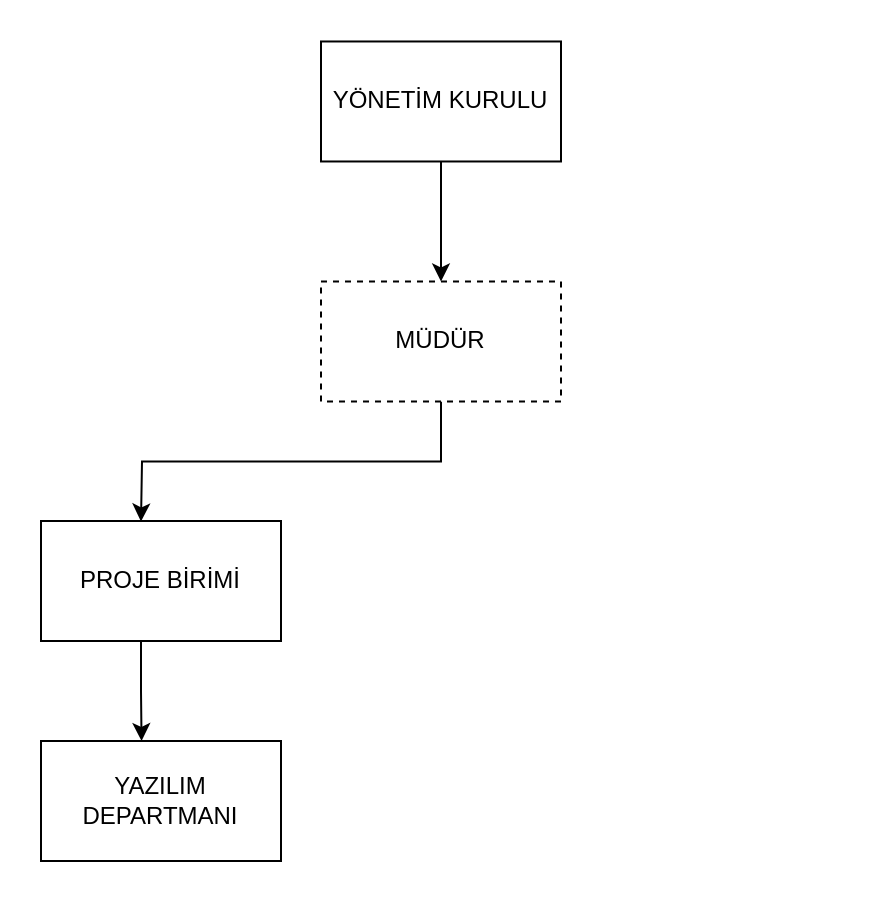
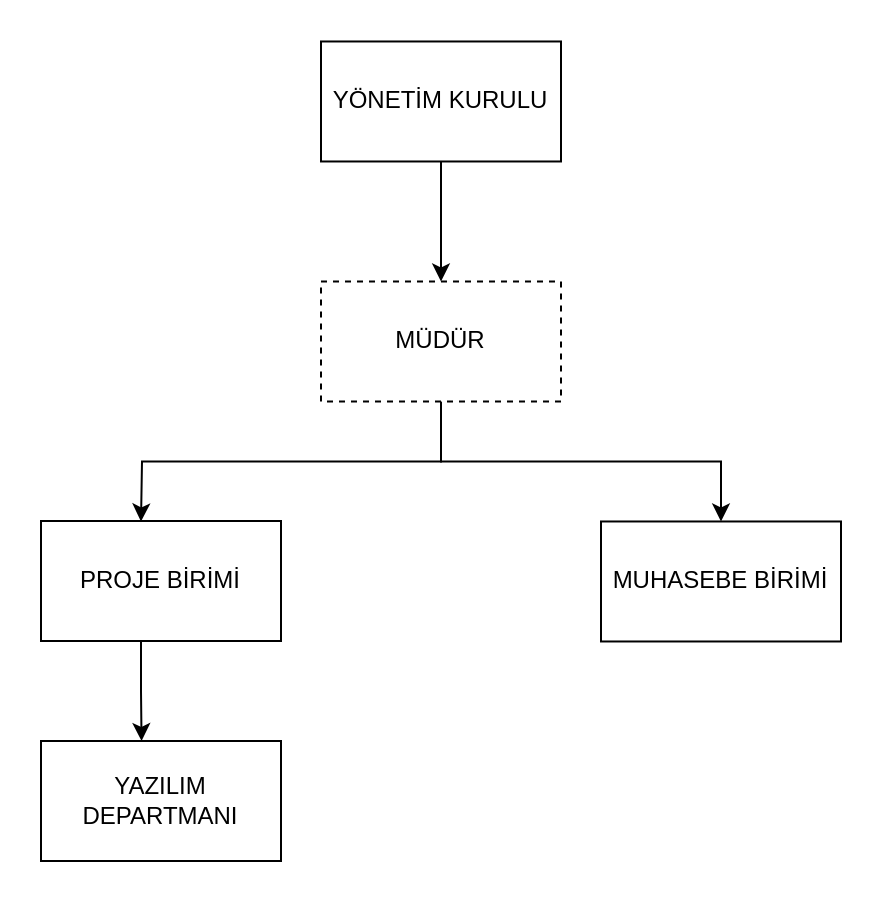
none -> (606, 461)
none -> (721, 581)
